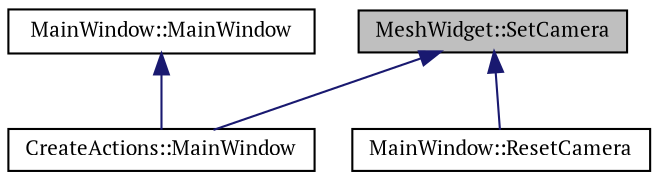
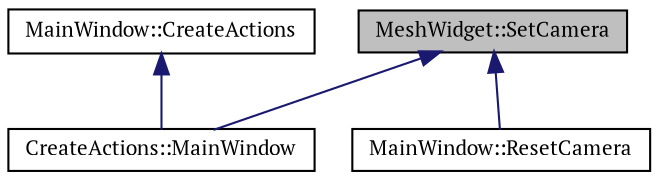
(161, 31) -> (161, 31)
